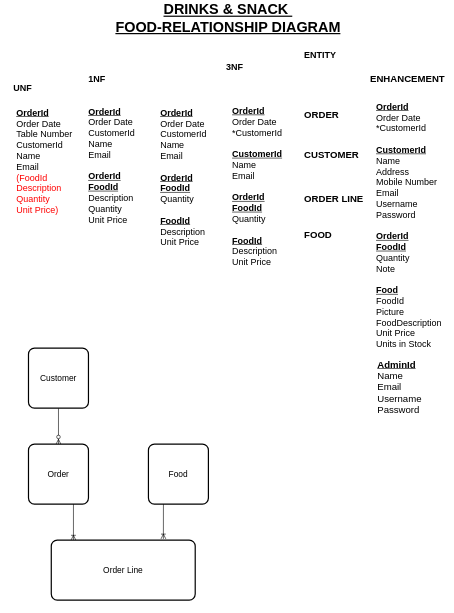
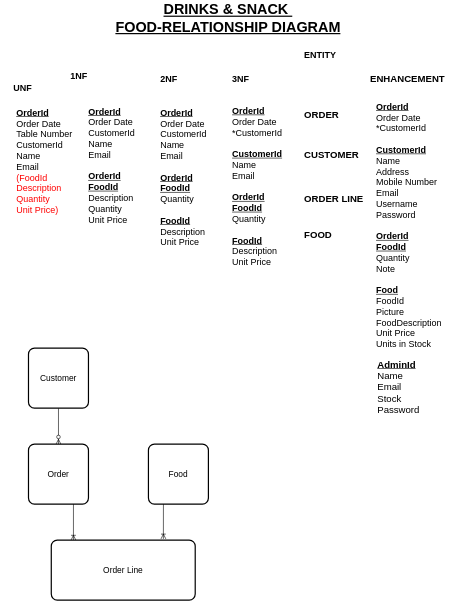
(237, 66) -> (243, 78)
(99, 78) -> (81, 75)
none -> (171, 78)
(398, 387) -> (398, 387)
